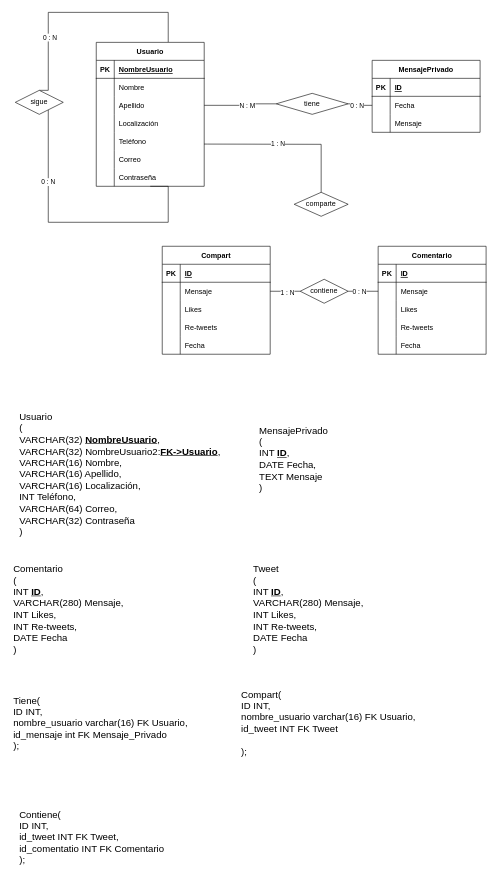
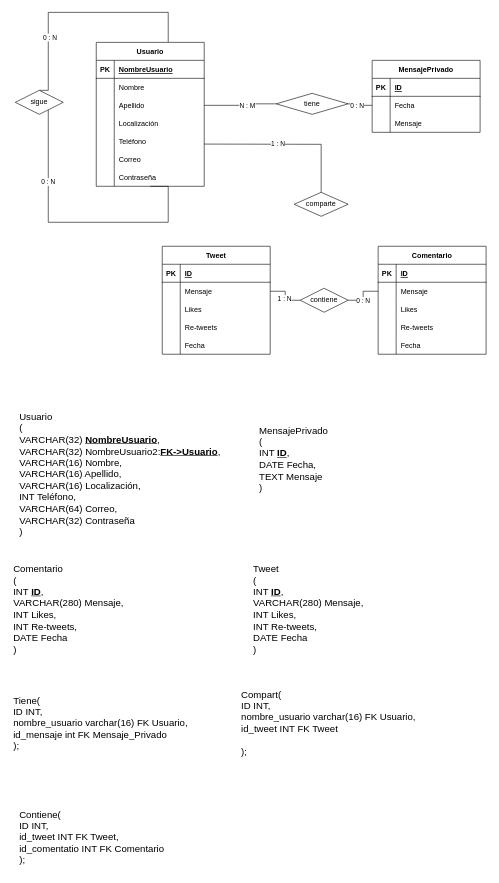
(216, 256) -> (216, 256)
(324, 291) -> (324, 300)
